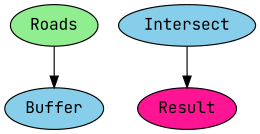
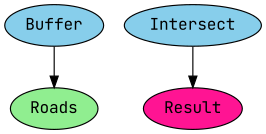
(54, 61) -> (54, 61)
